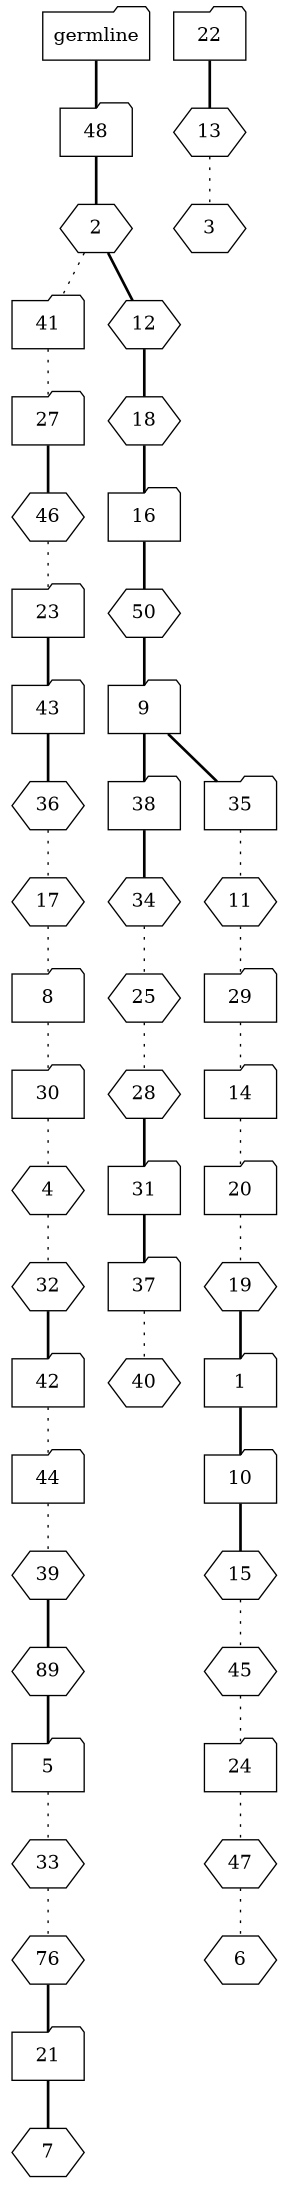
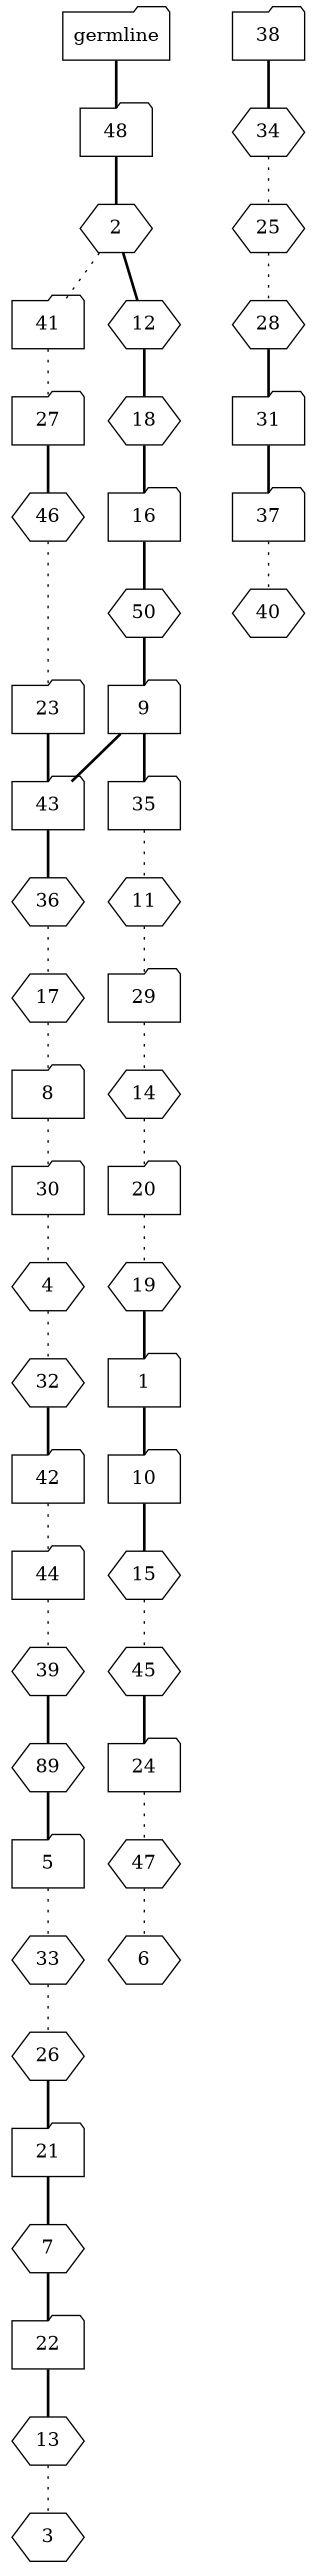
(144, 758) -> (96, 758)
(241, 1094) -> (144, 1094)
(241, 1720) -> (144, 1720)
(48, 1960) -> (48, 2056)
none -> (48, 2297)
